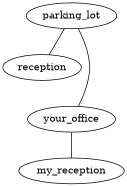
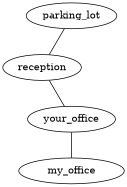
(90, 67) -> (57, 93)
(72, 171) -> (72, 171)
